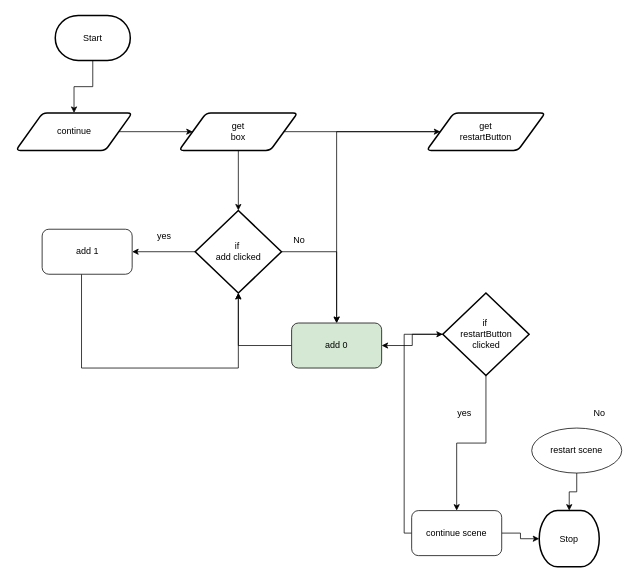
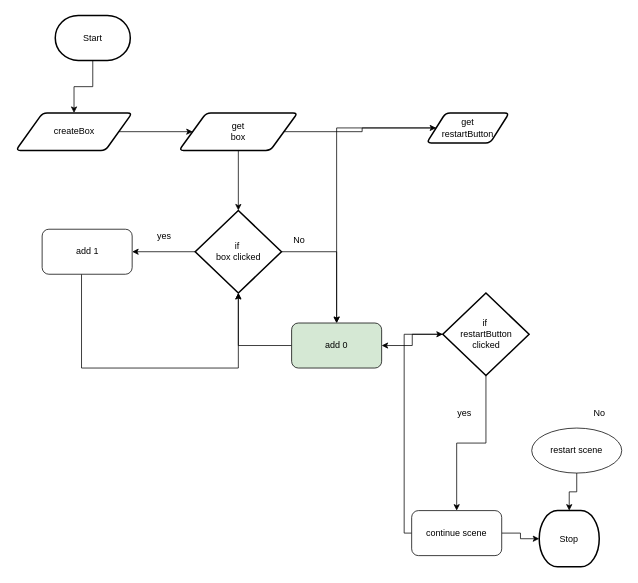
(74, 132) -> (74, 132)
(486, 132) -> (468, 128)
(239, 252) -> (239, 252)
